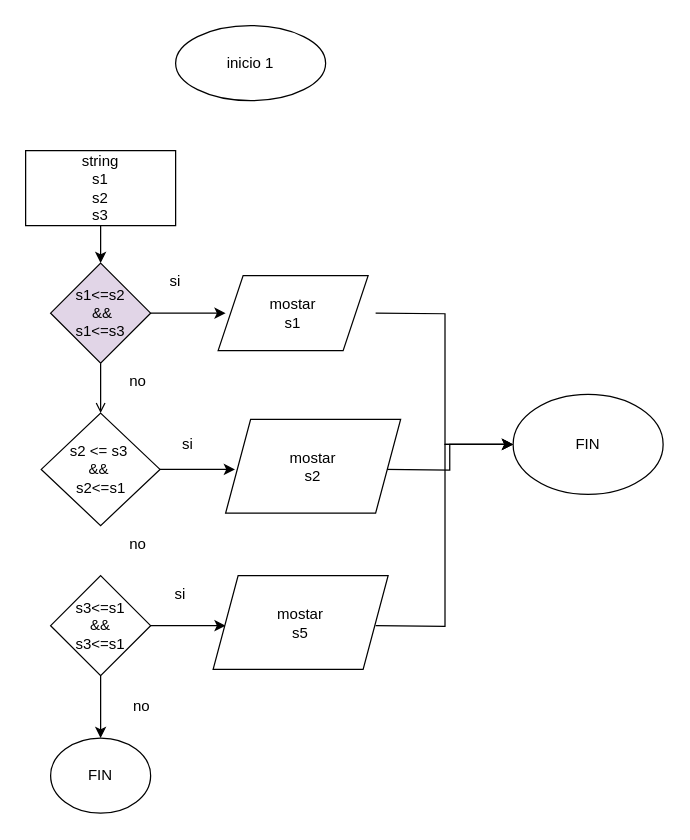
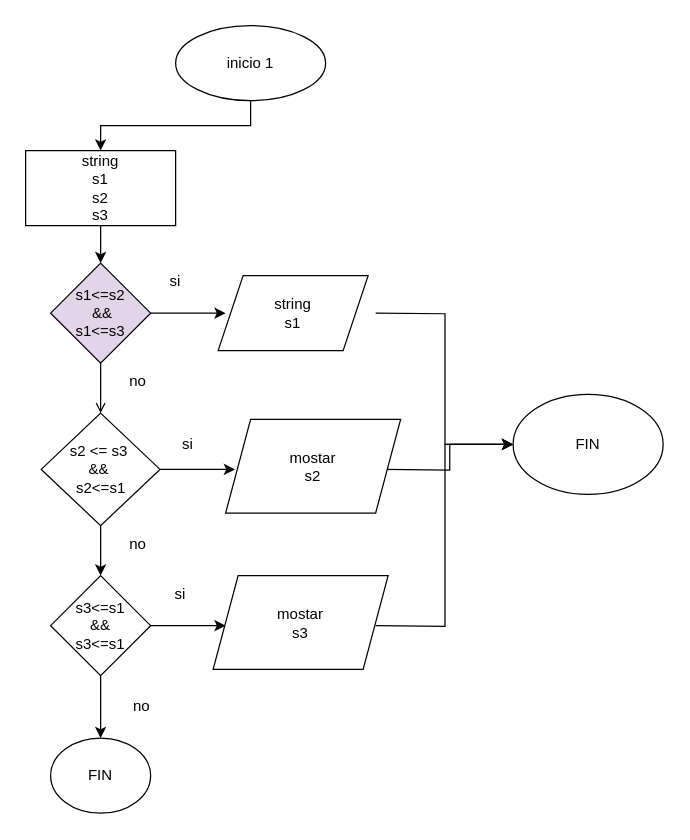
none -> (180, 126)
(293, 313) -> (293, 313)
none -> (101, 547)
(301, 623) -> (301, 623)
